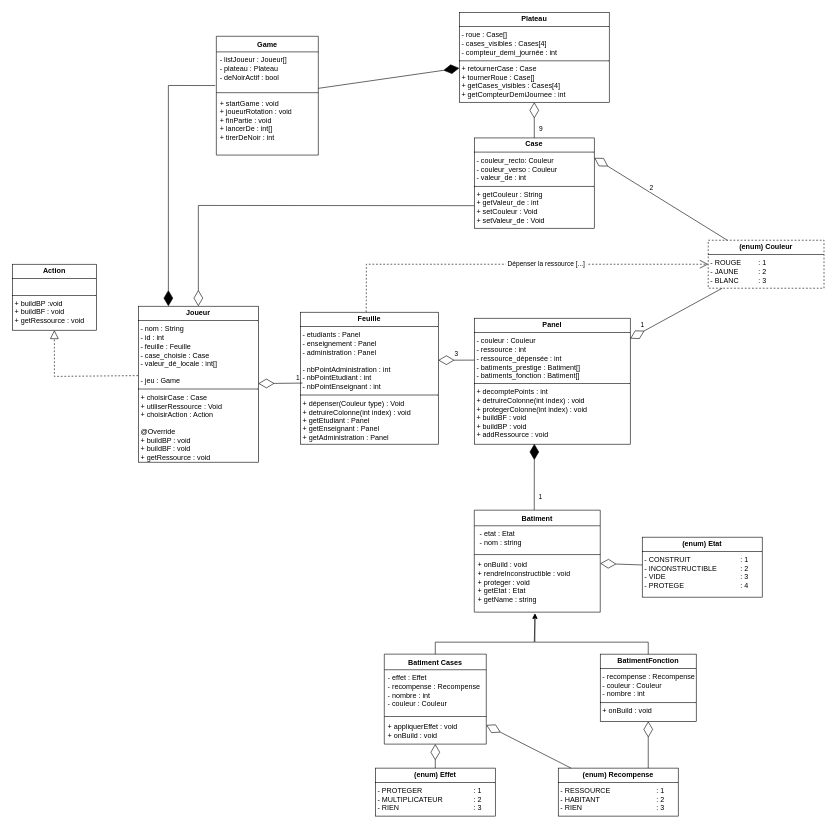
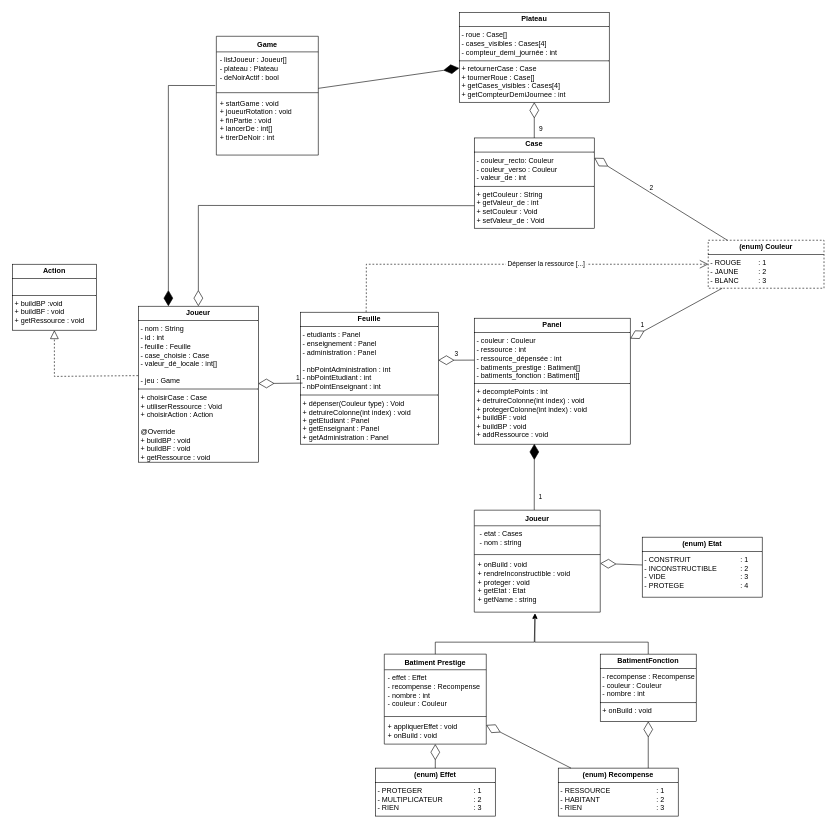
(537, 519) -> (537, 519)
(541, 521) -> (541, 521)
(501, 539) -> (502, 539)
(435, 663) -> (435, 663)
